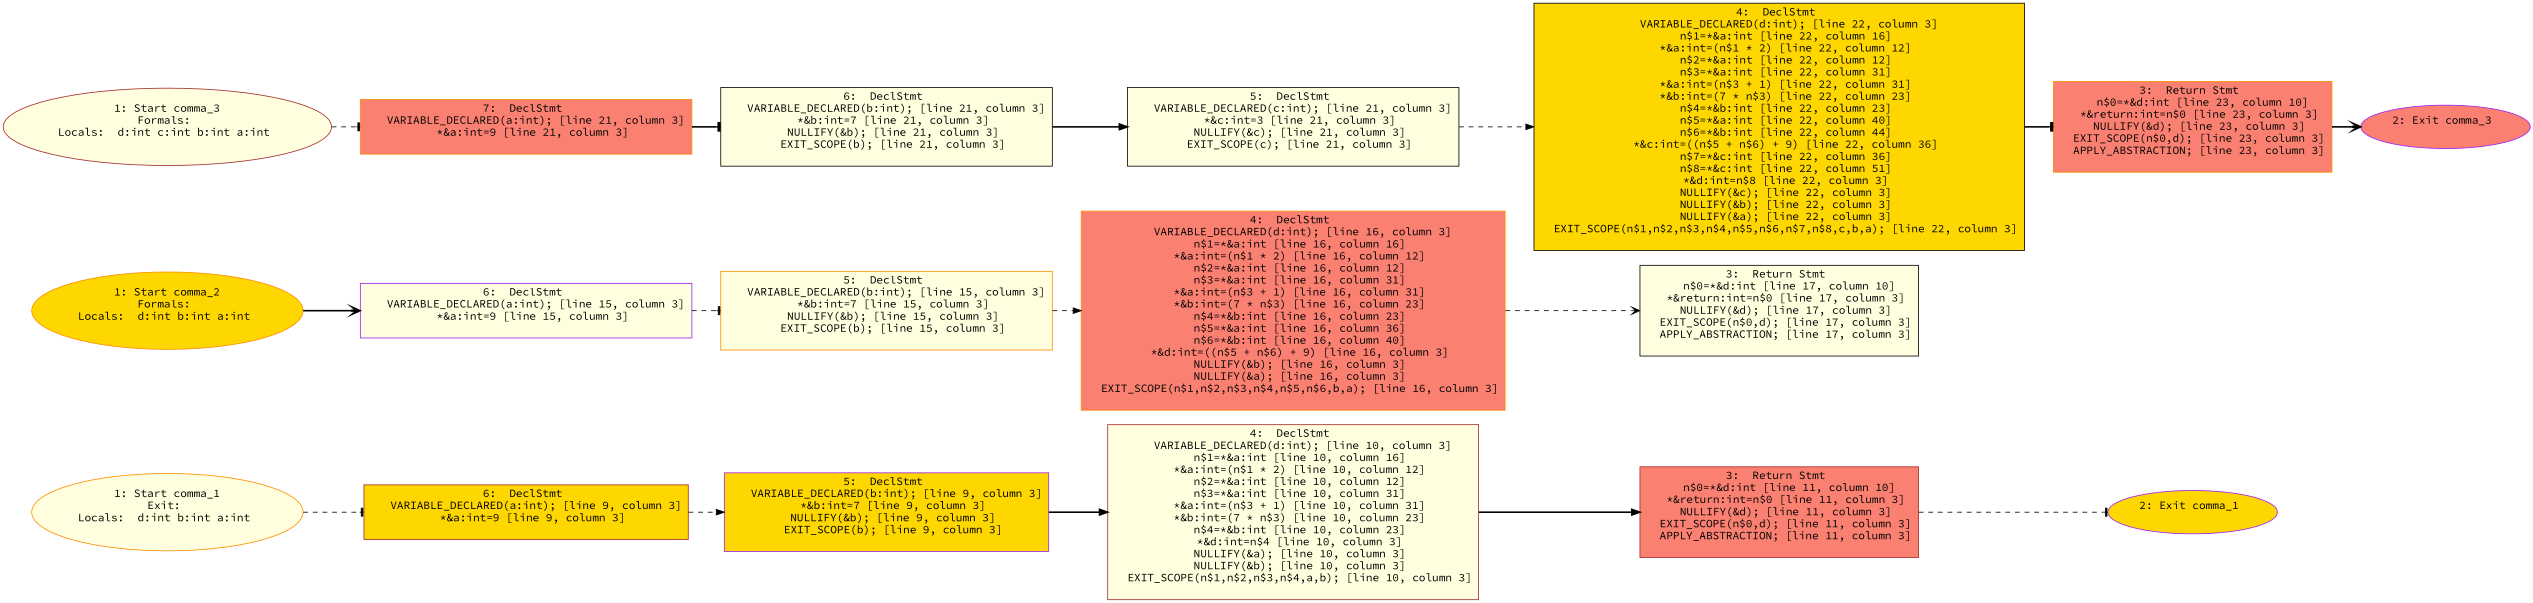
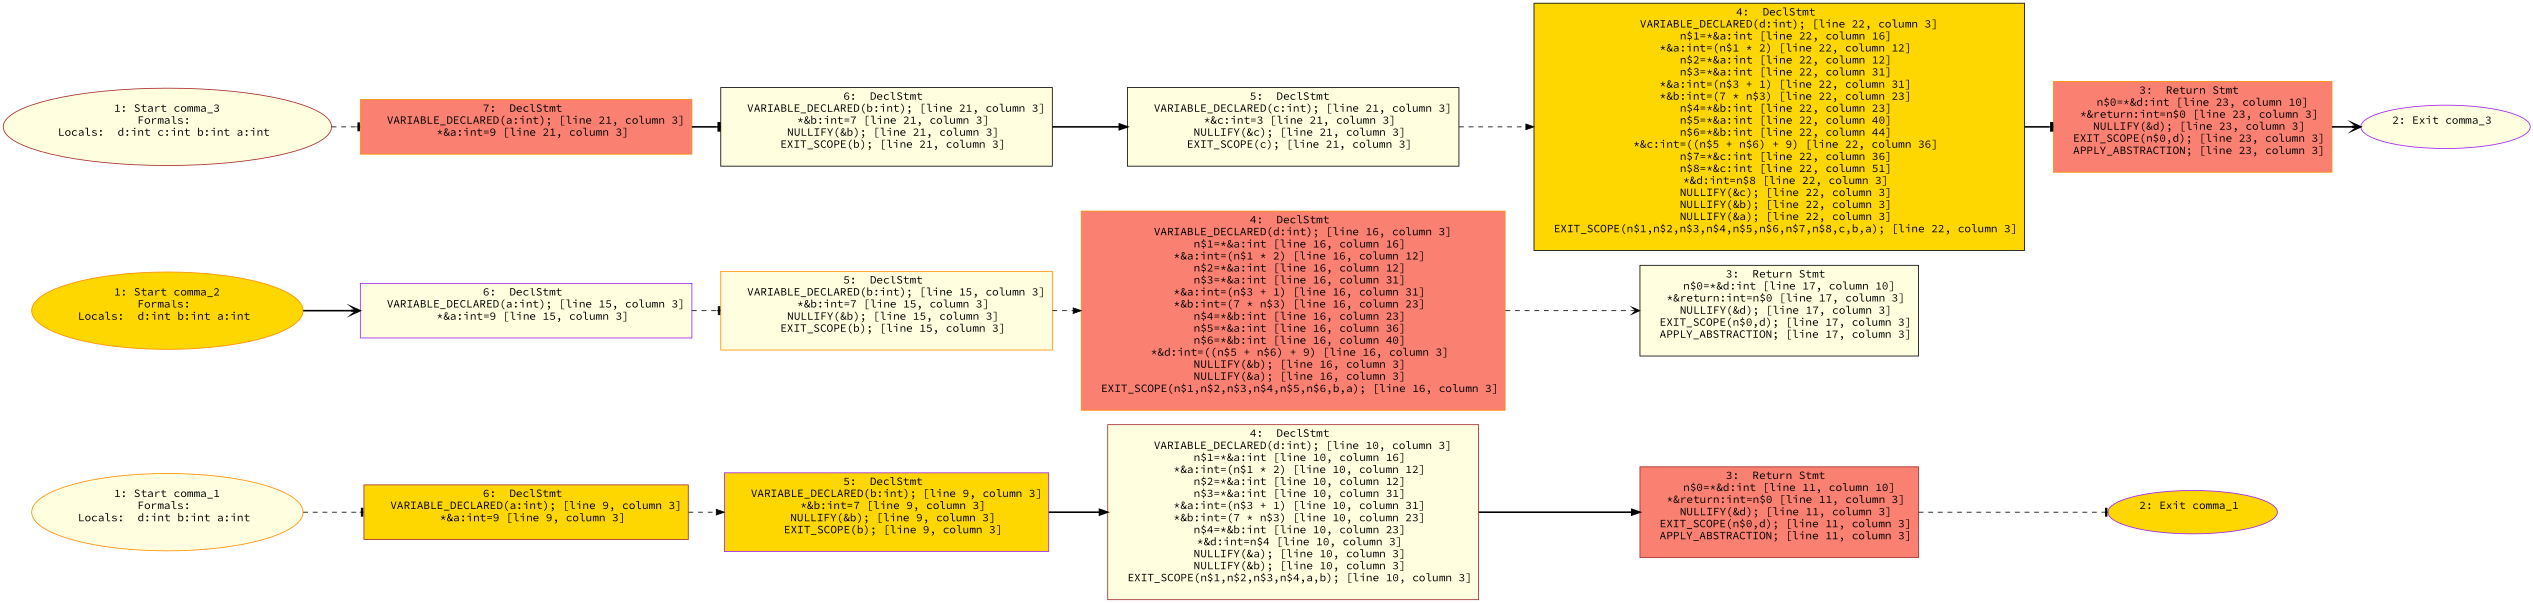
(2446, 127) -> (2446, 127)
(167, 512) -> (167, 512)
